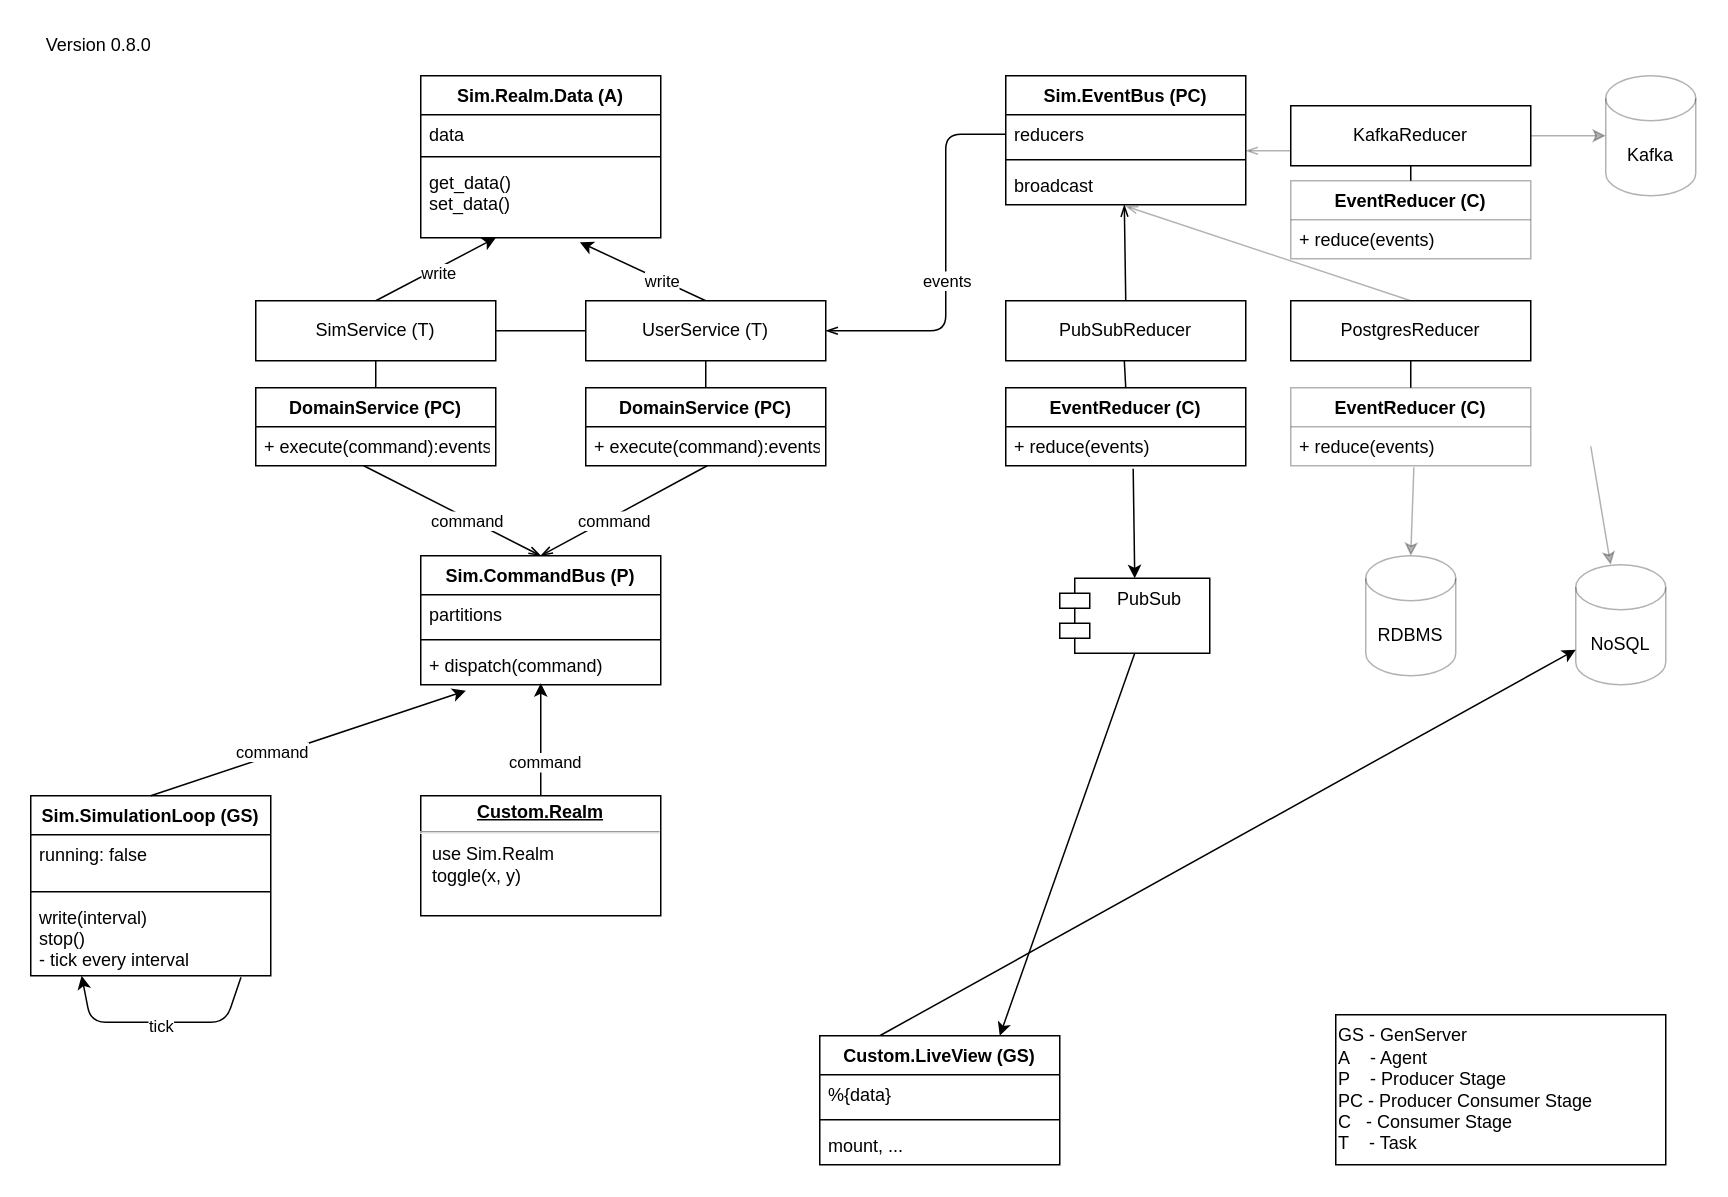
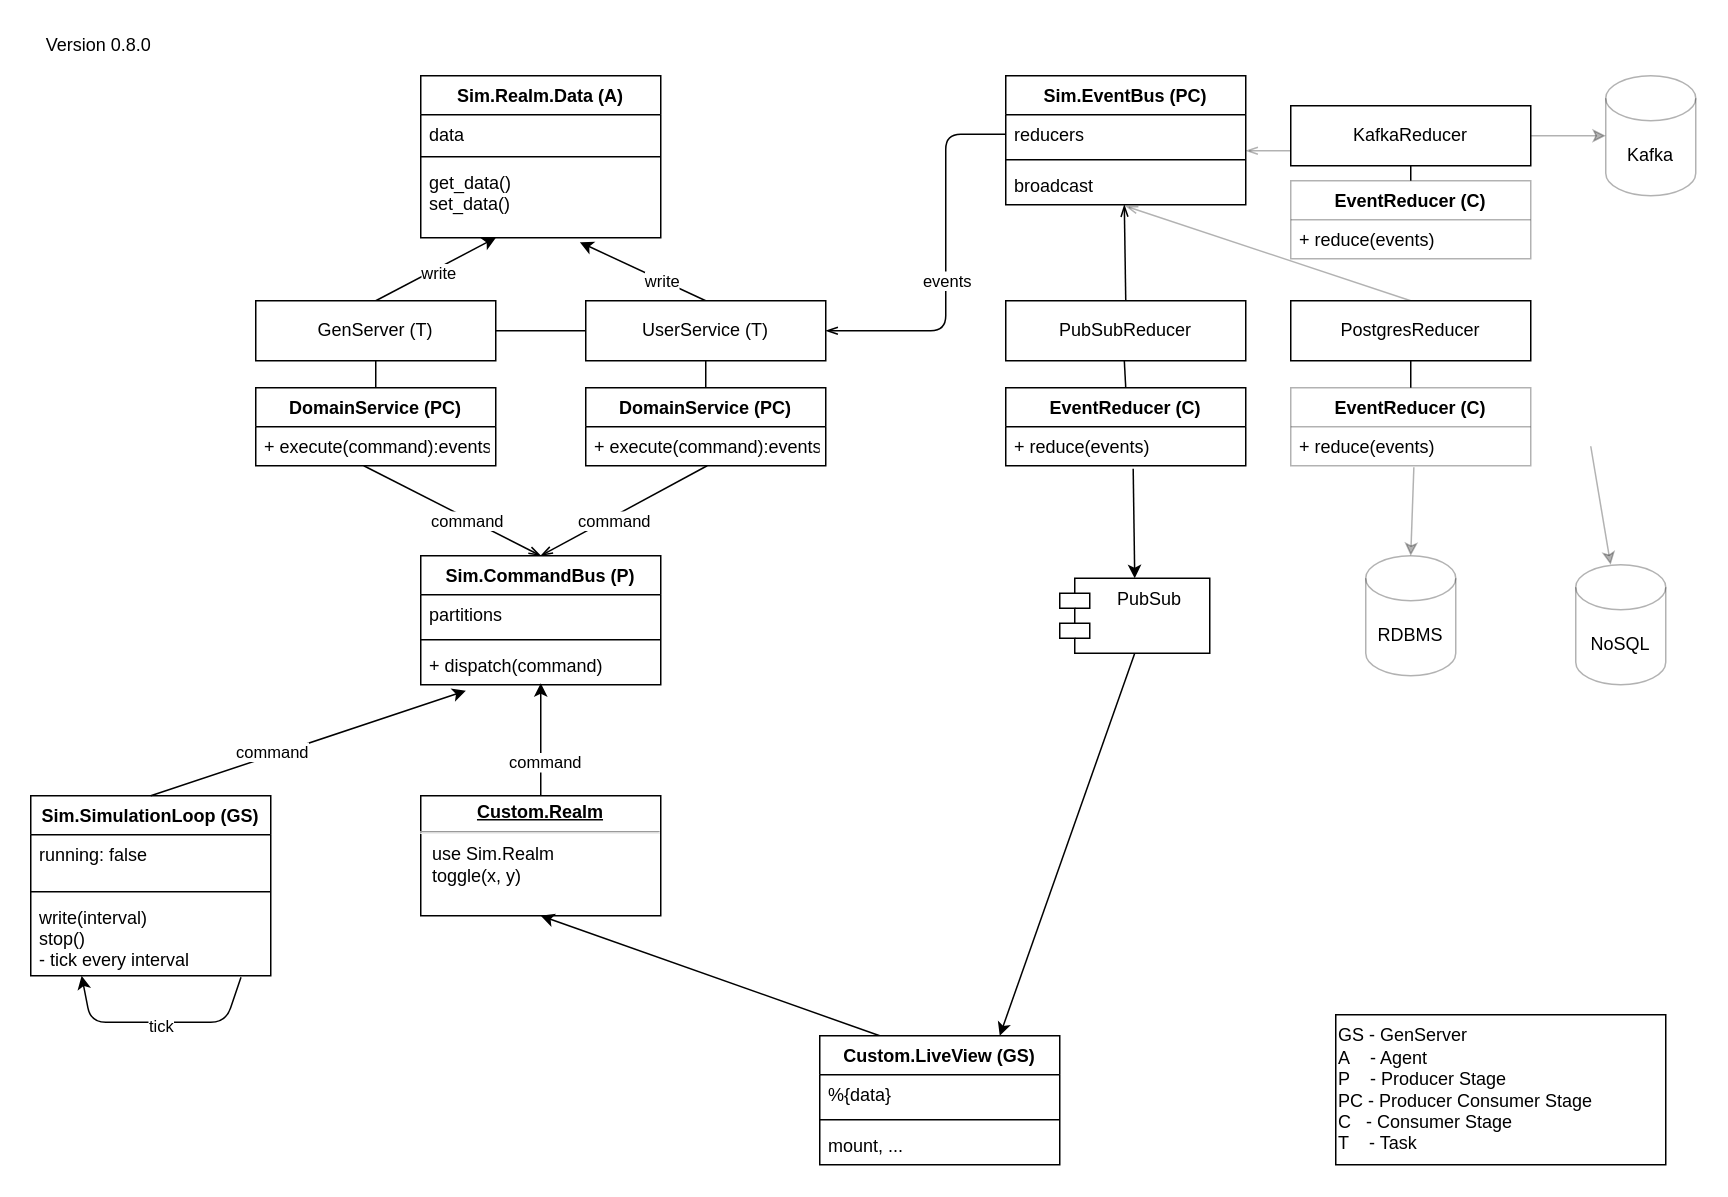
(376, 331) -> (376, 331)
(1224, 845) -> (715, 977)
